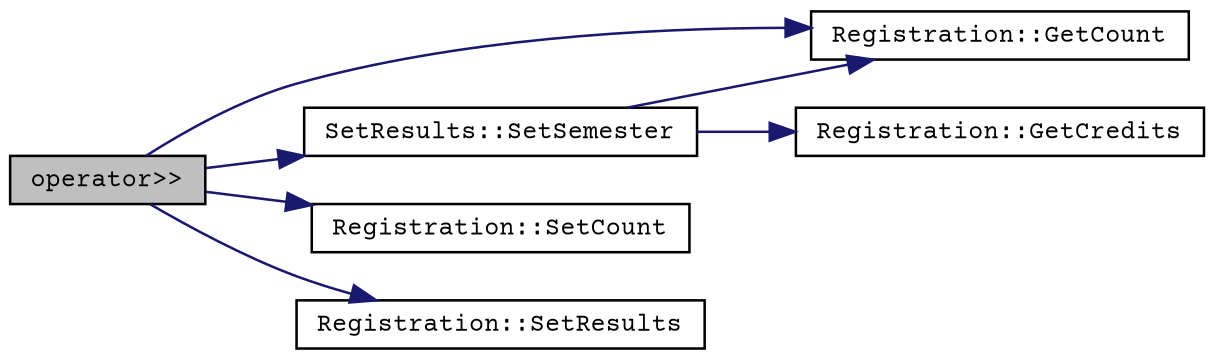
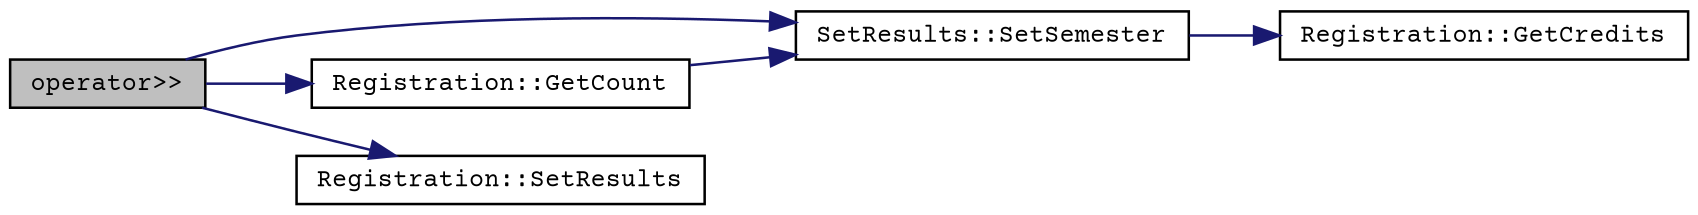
(738, 86) -> (730, 61)
(501, 228) -> none
